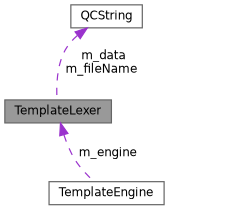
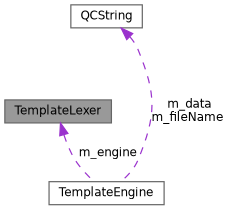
(60, 65) -> (152, 111)
